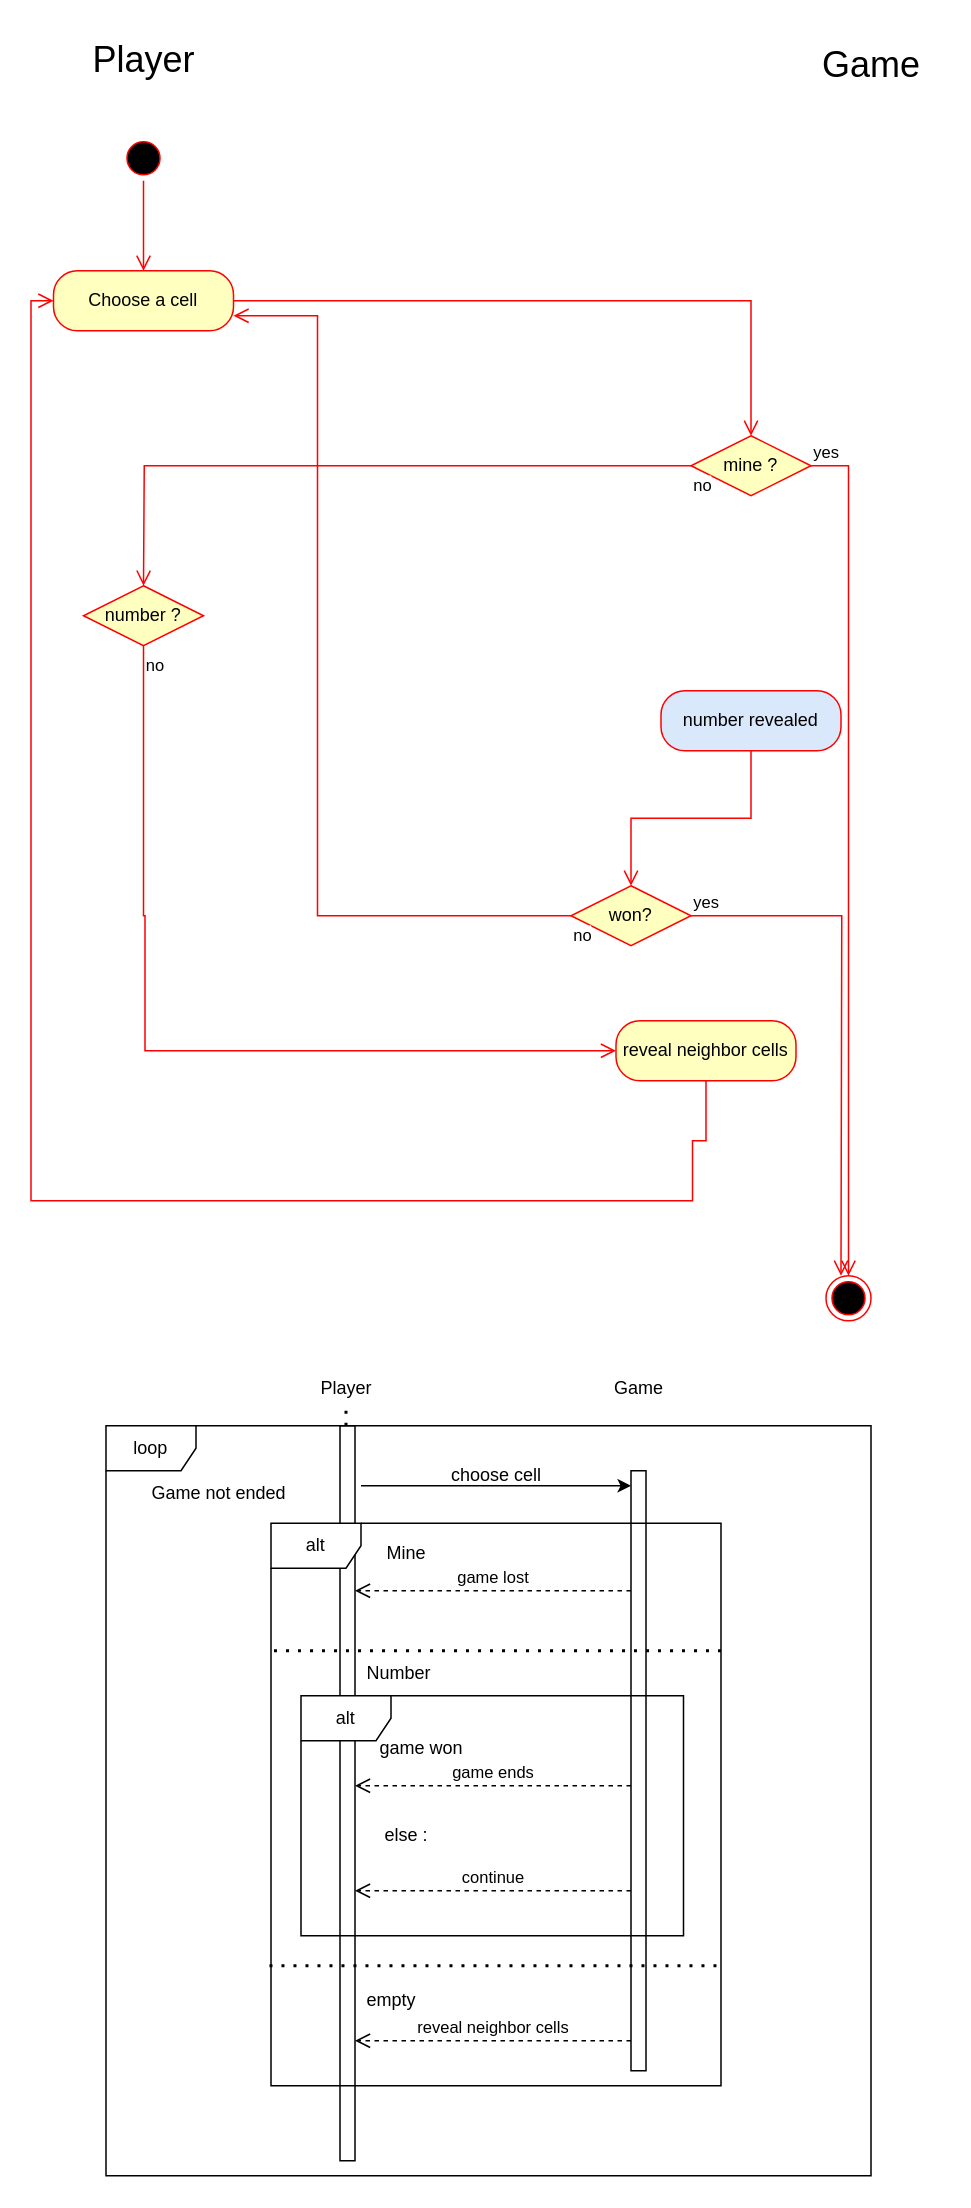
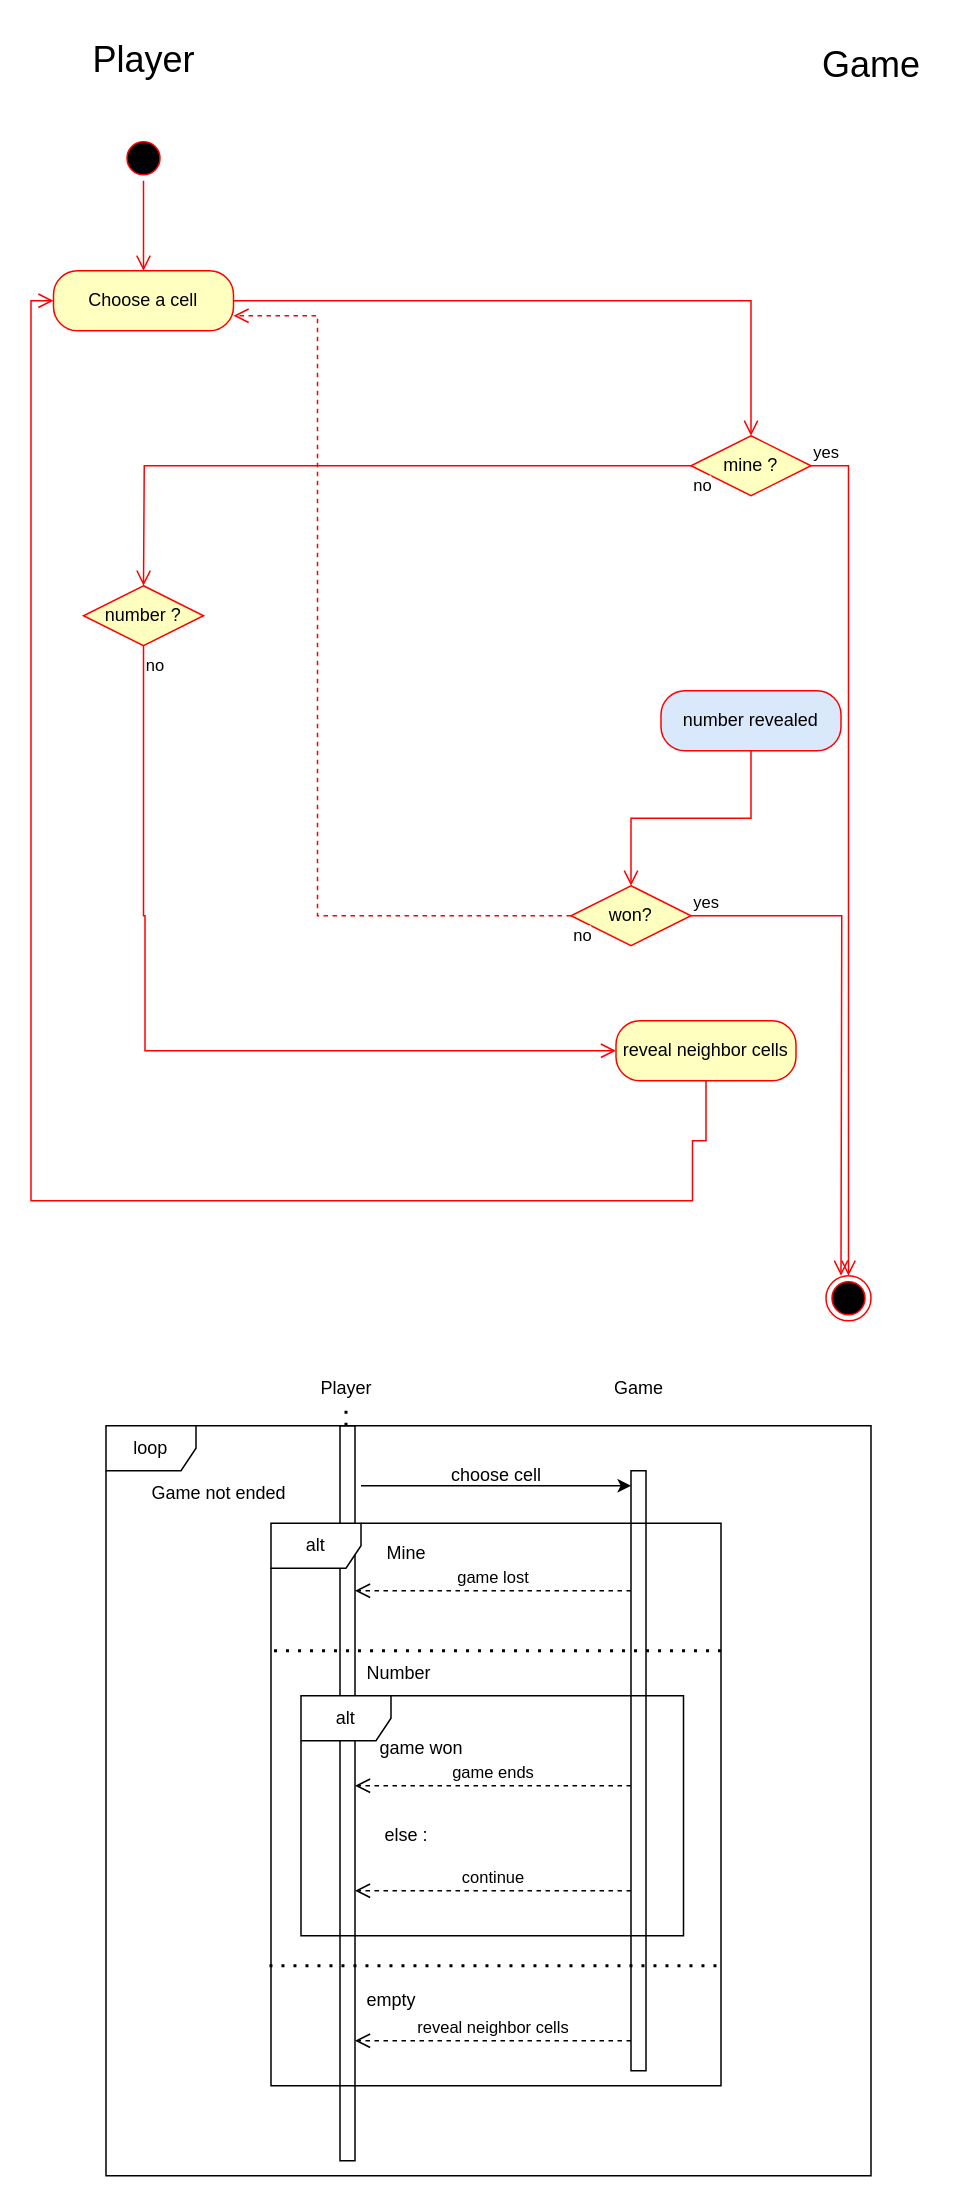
(317, 701) -> (317, 701)
